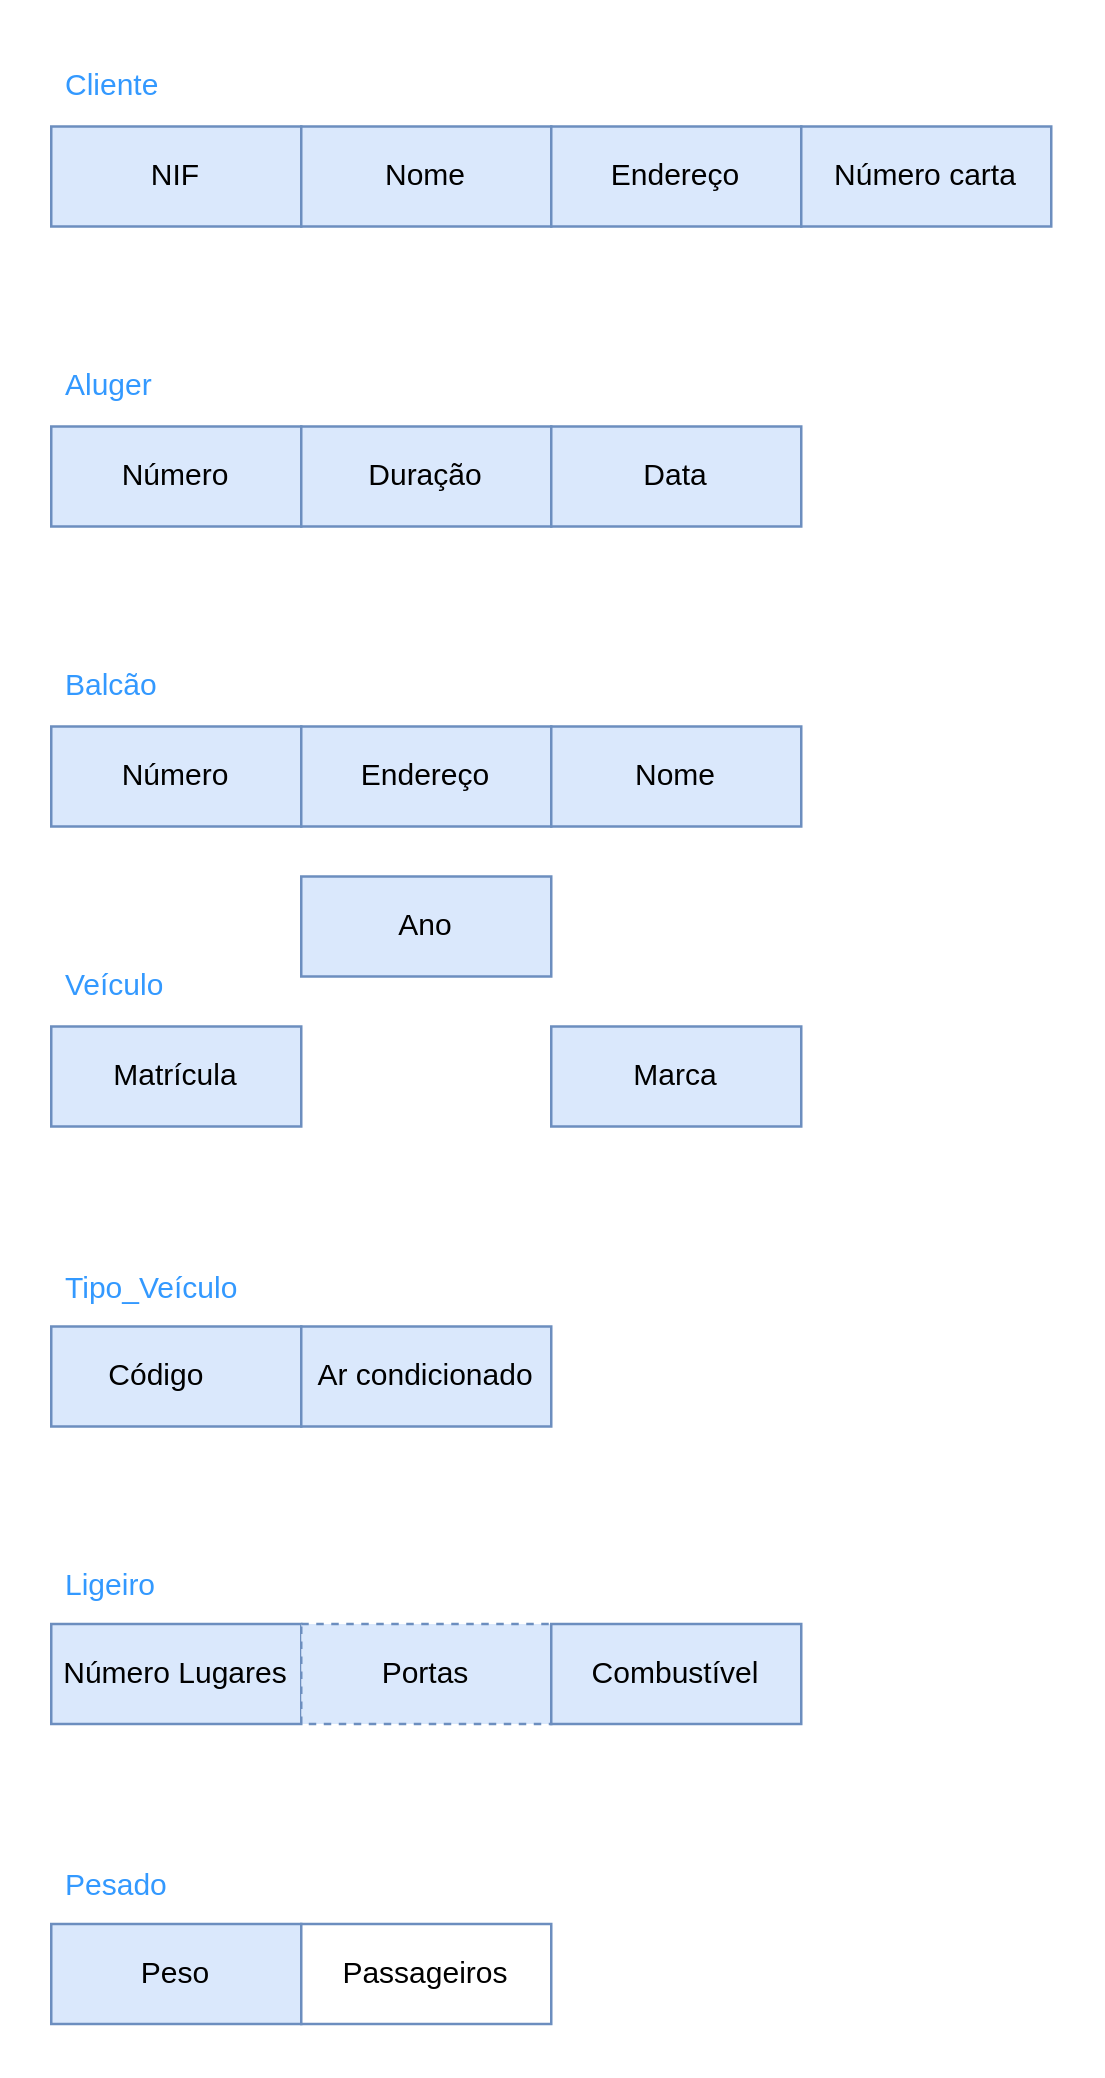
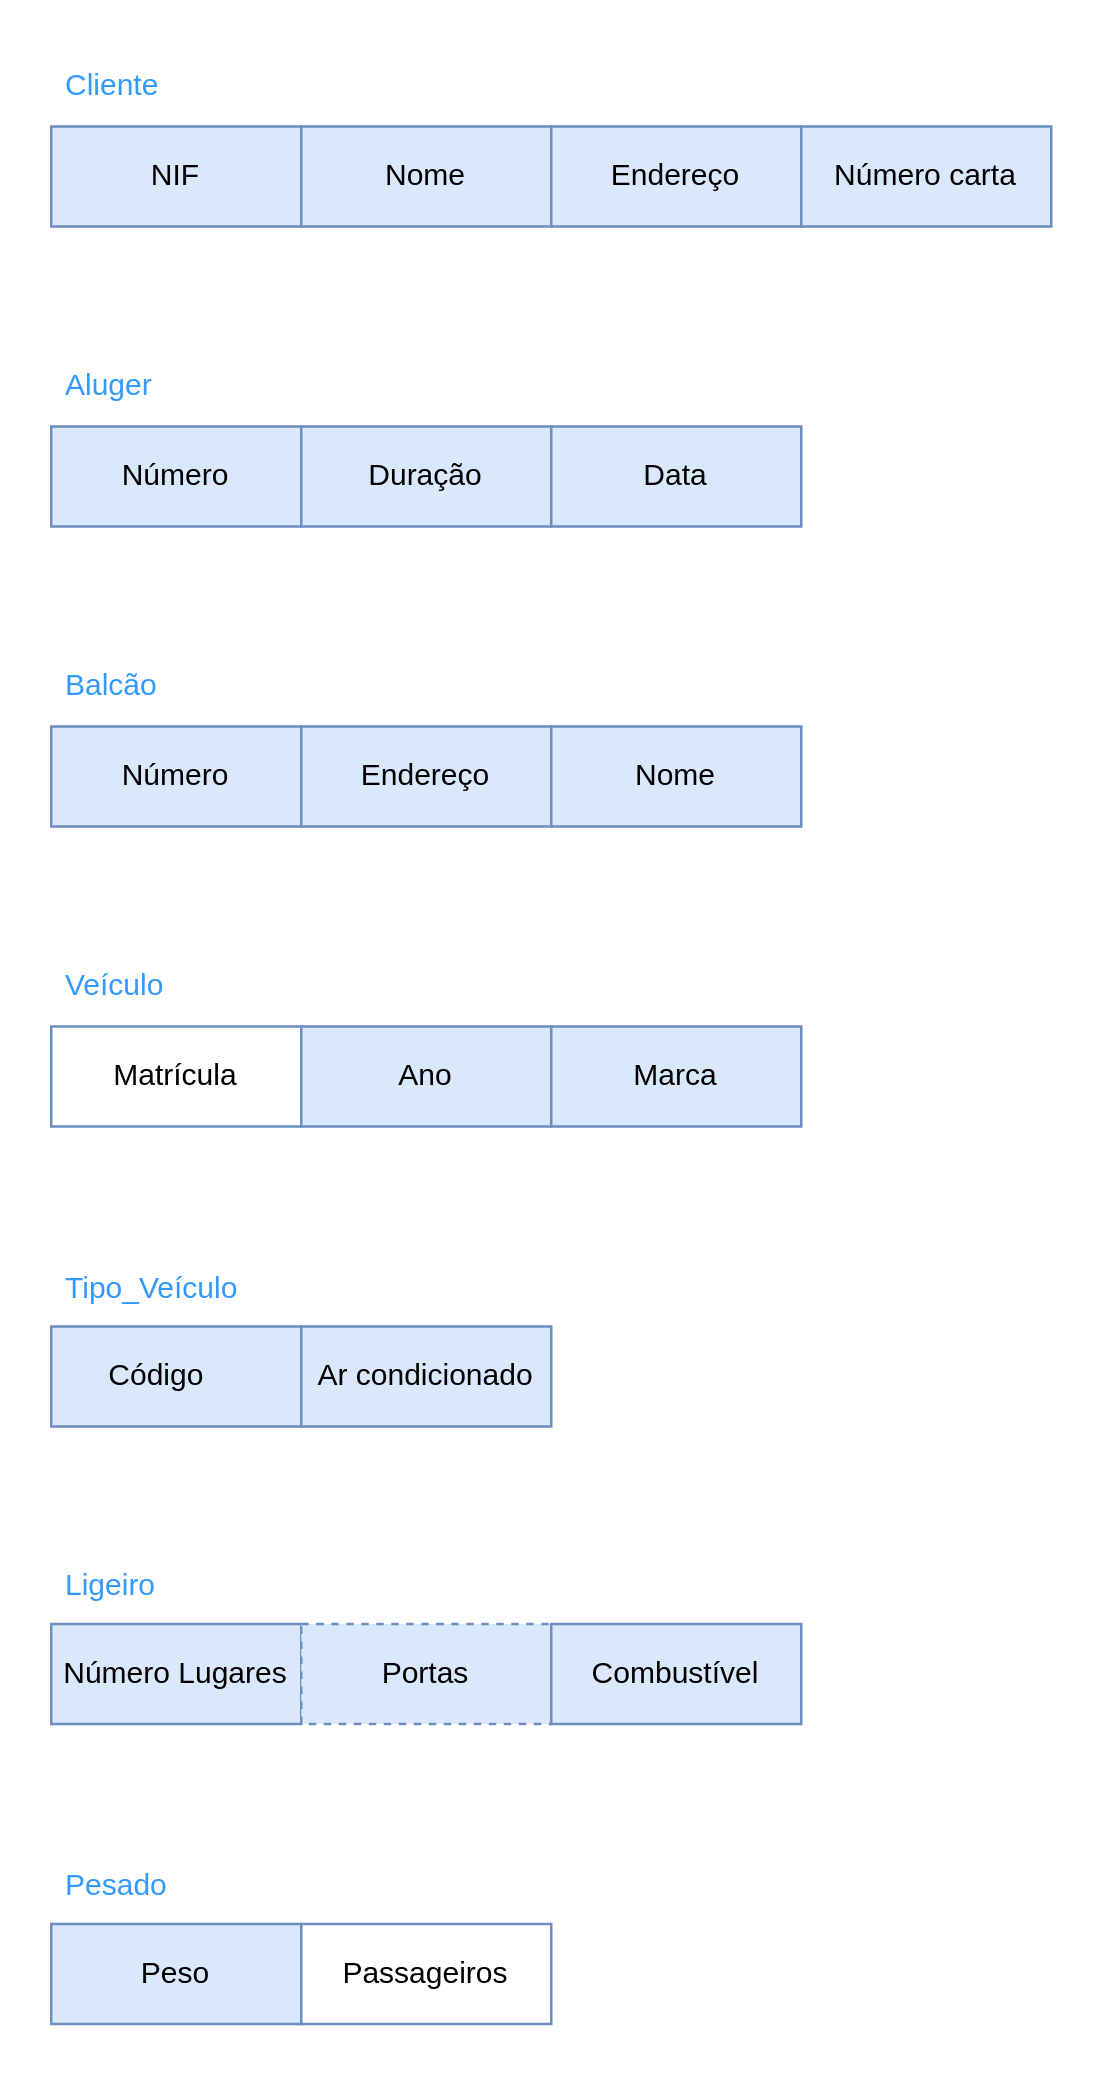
(426, 926) -> (426, 1076)
(176, 1076) -> (176, 1076)
